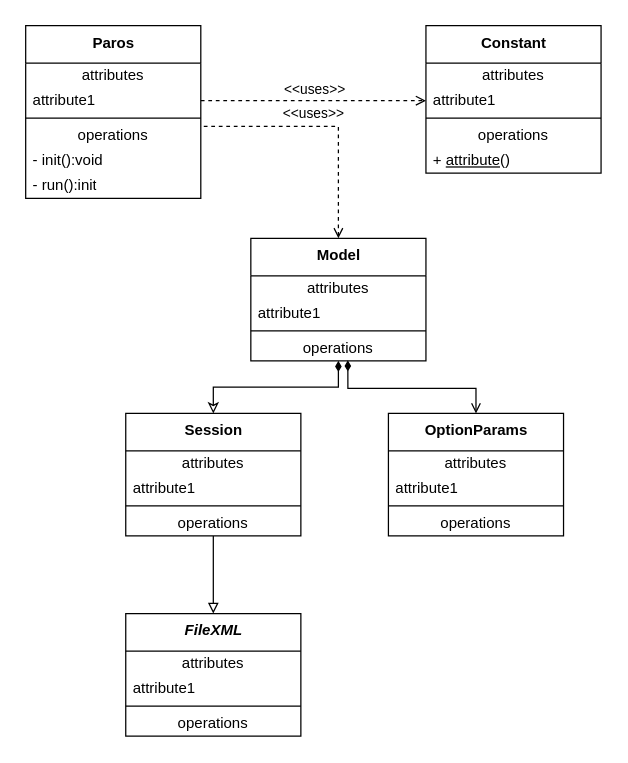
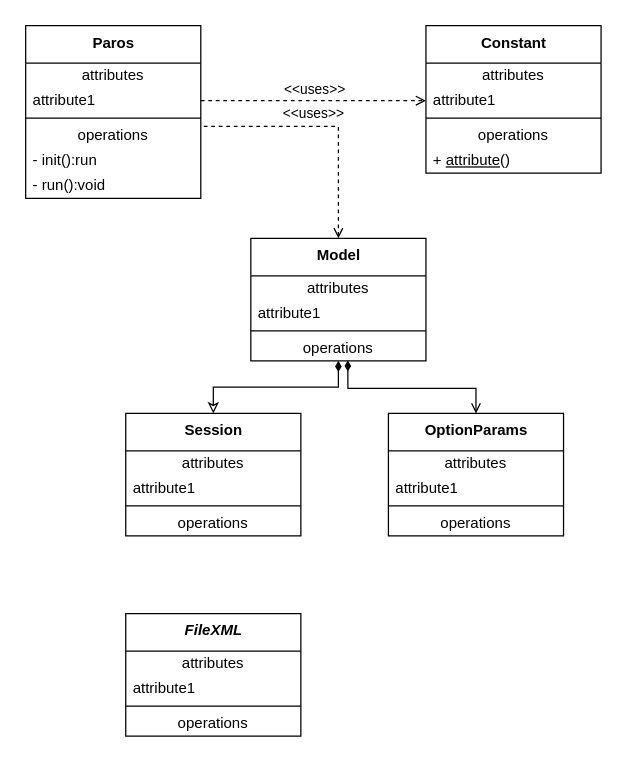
(78, 161) -> (76, 161)
(76, 186) -> (78, 186)
(213, 570) -> none
